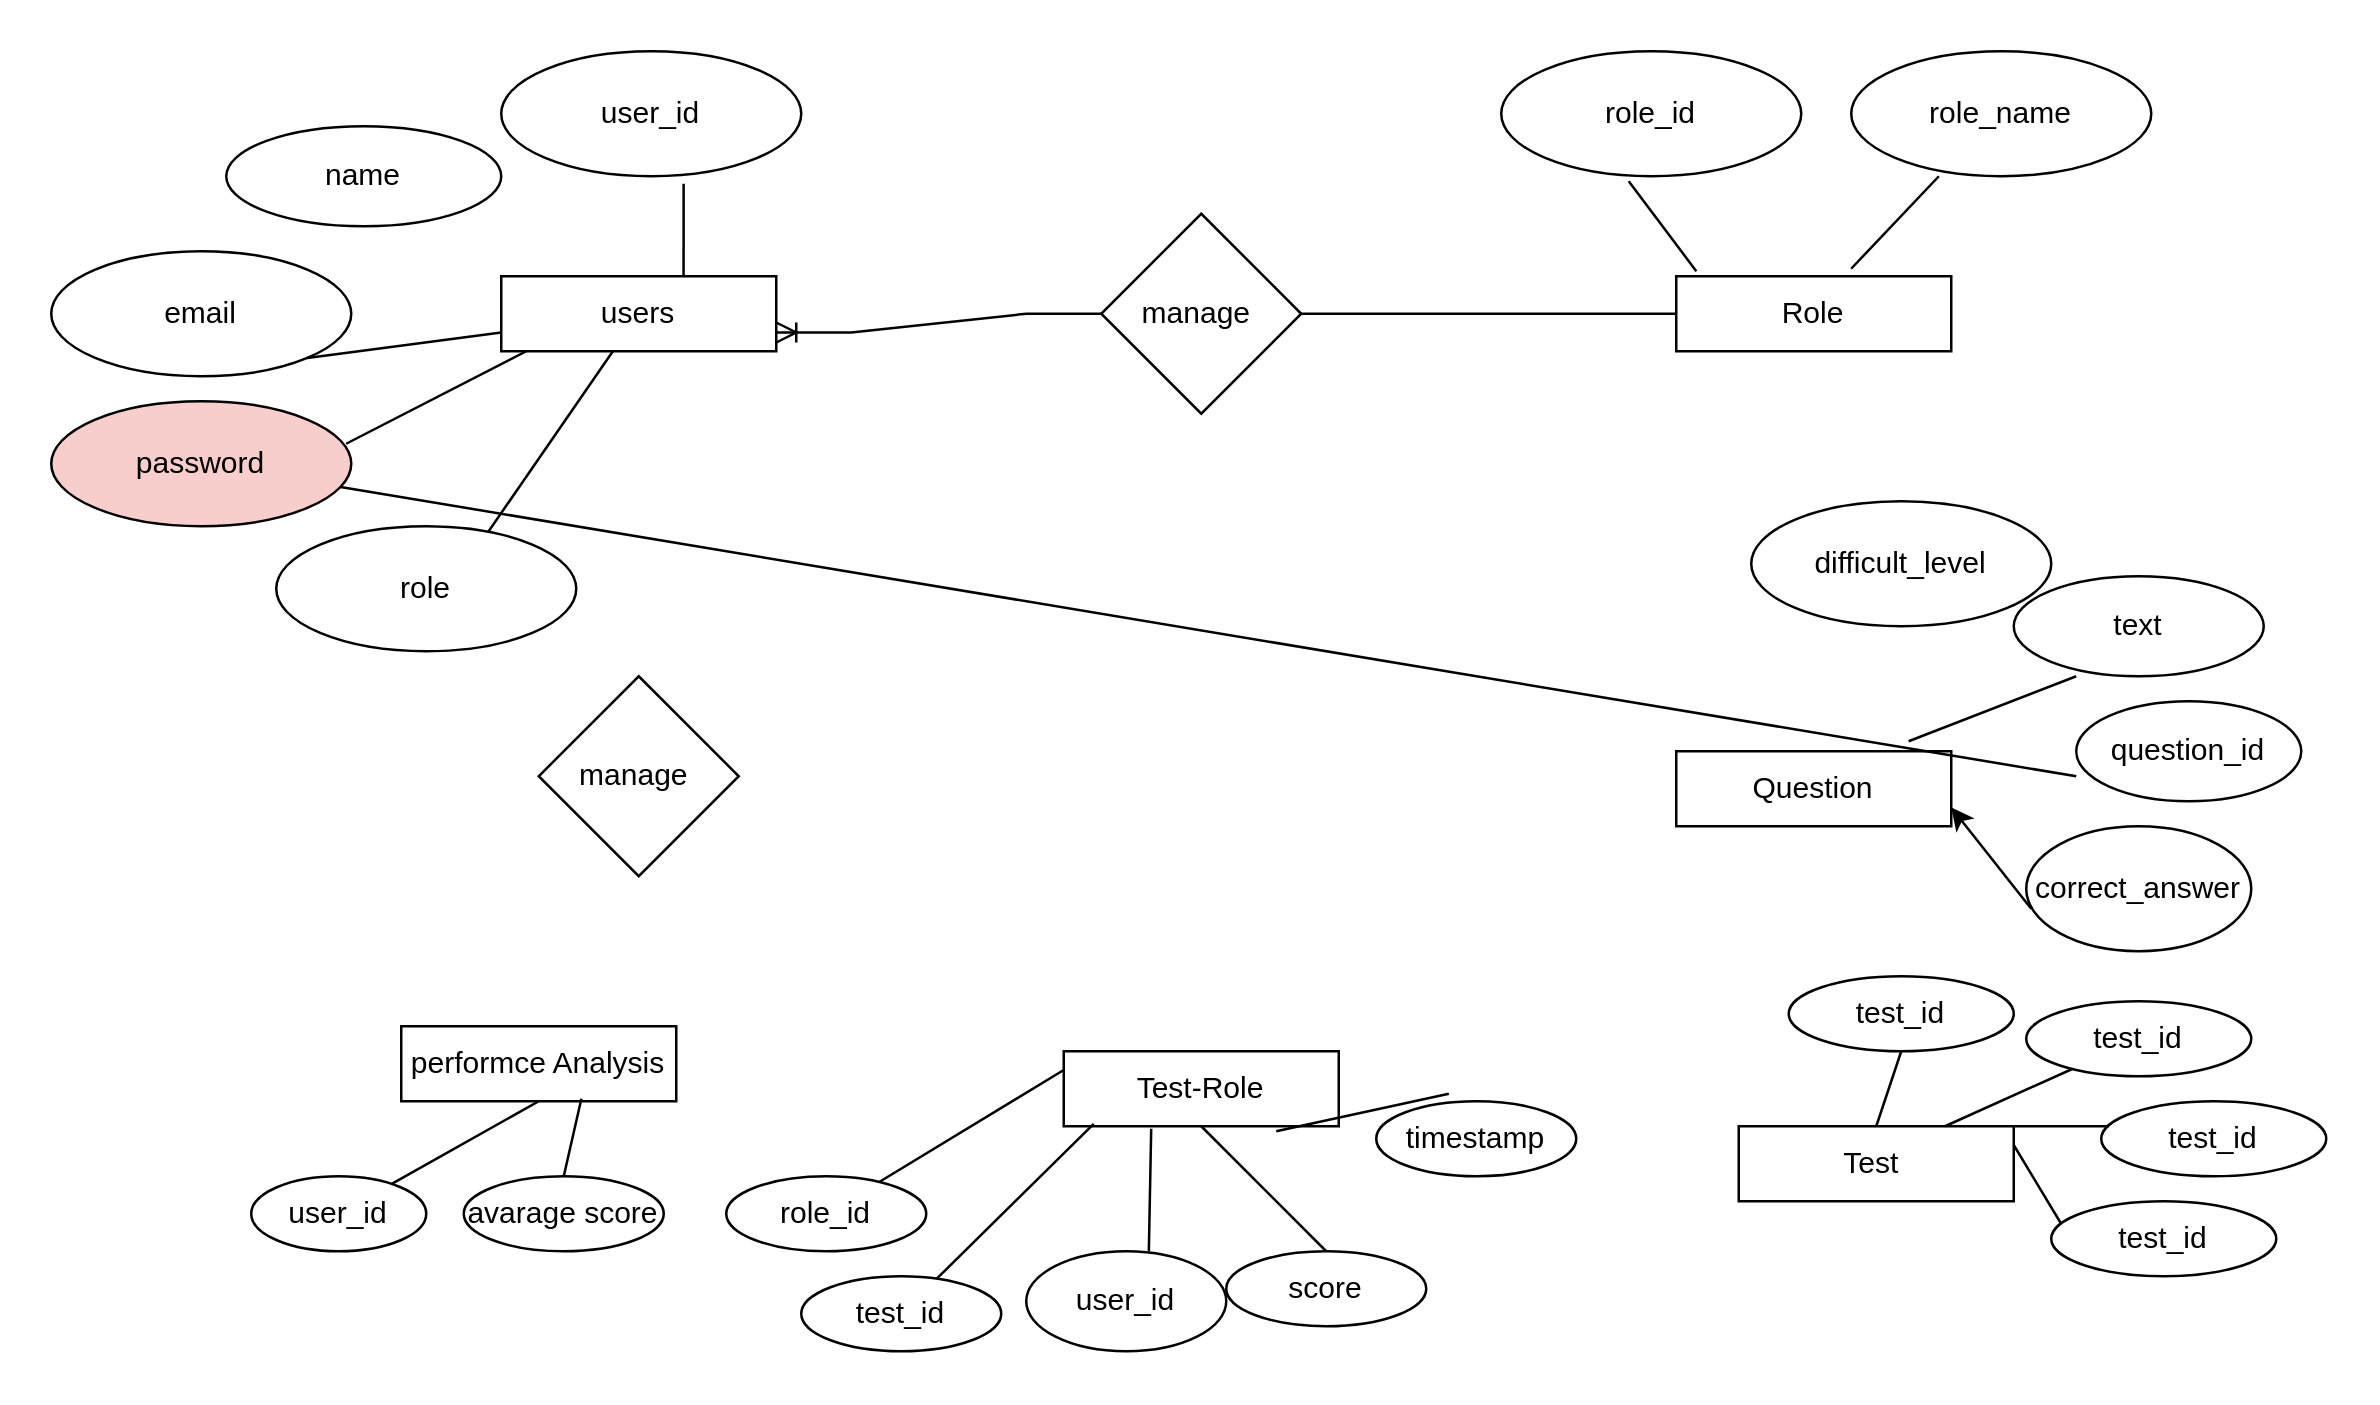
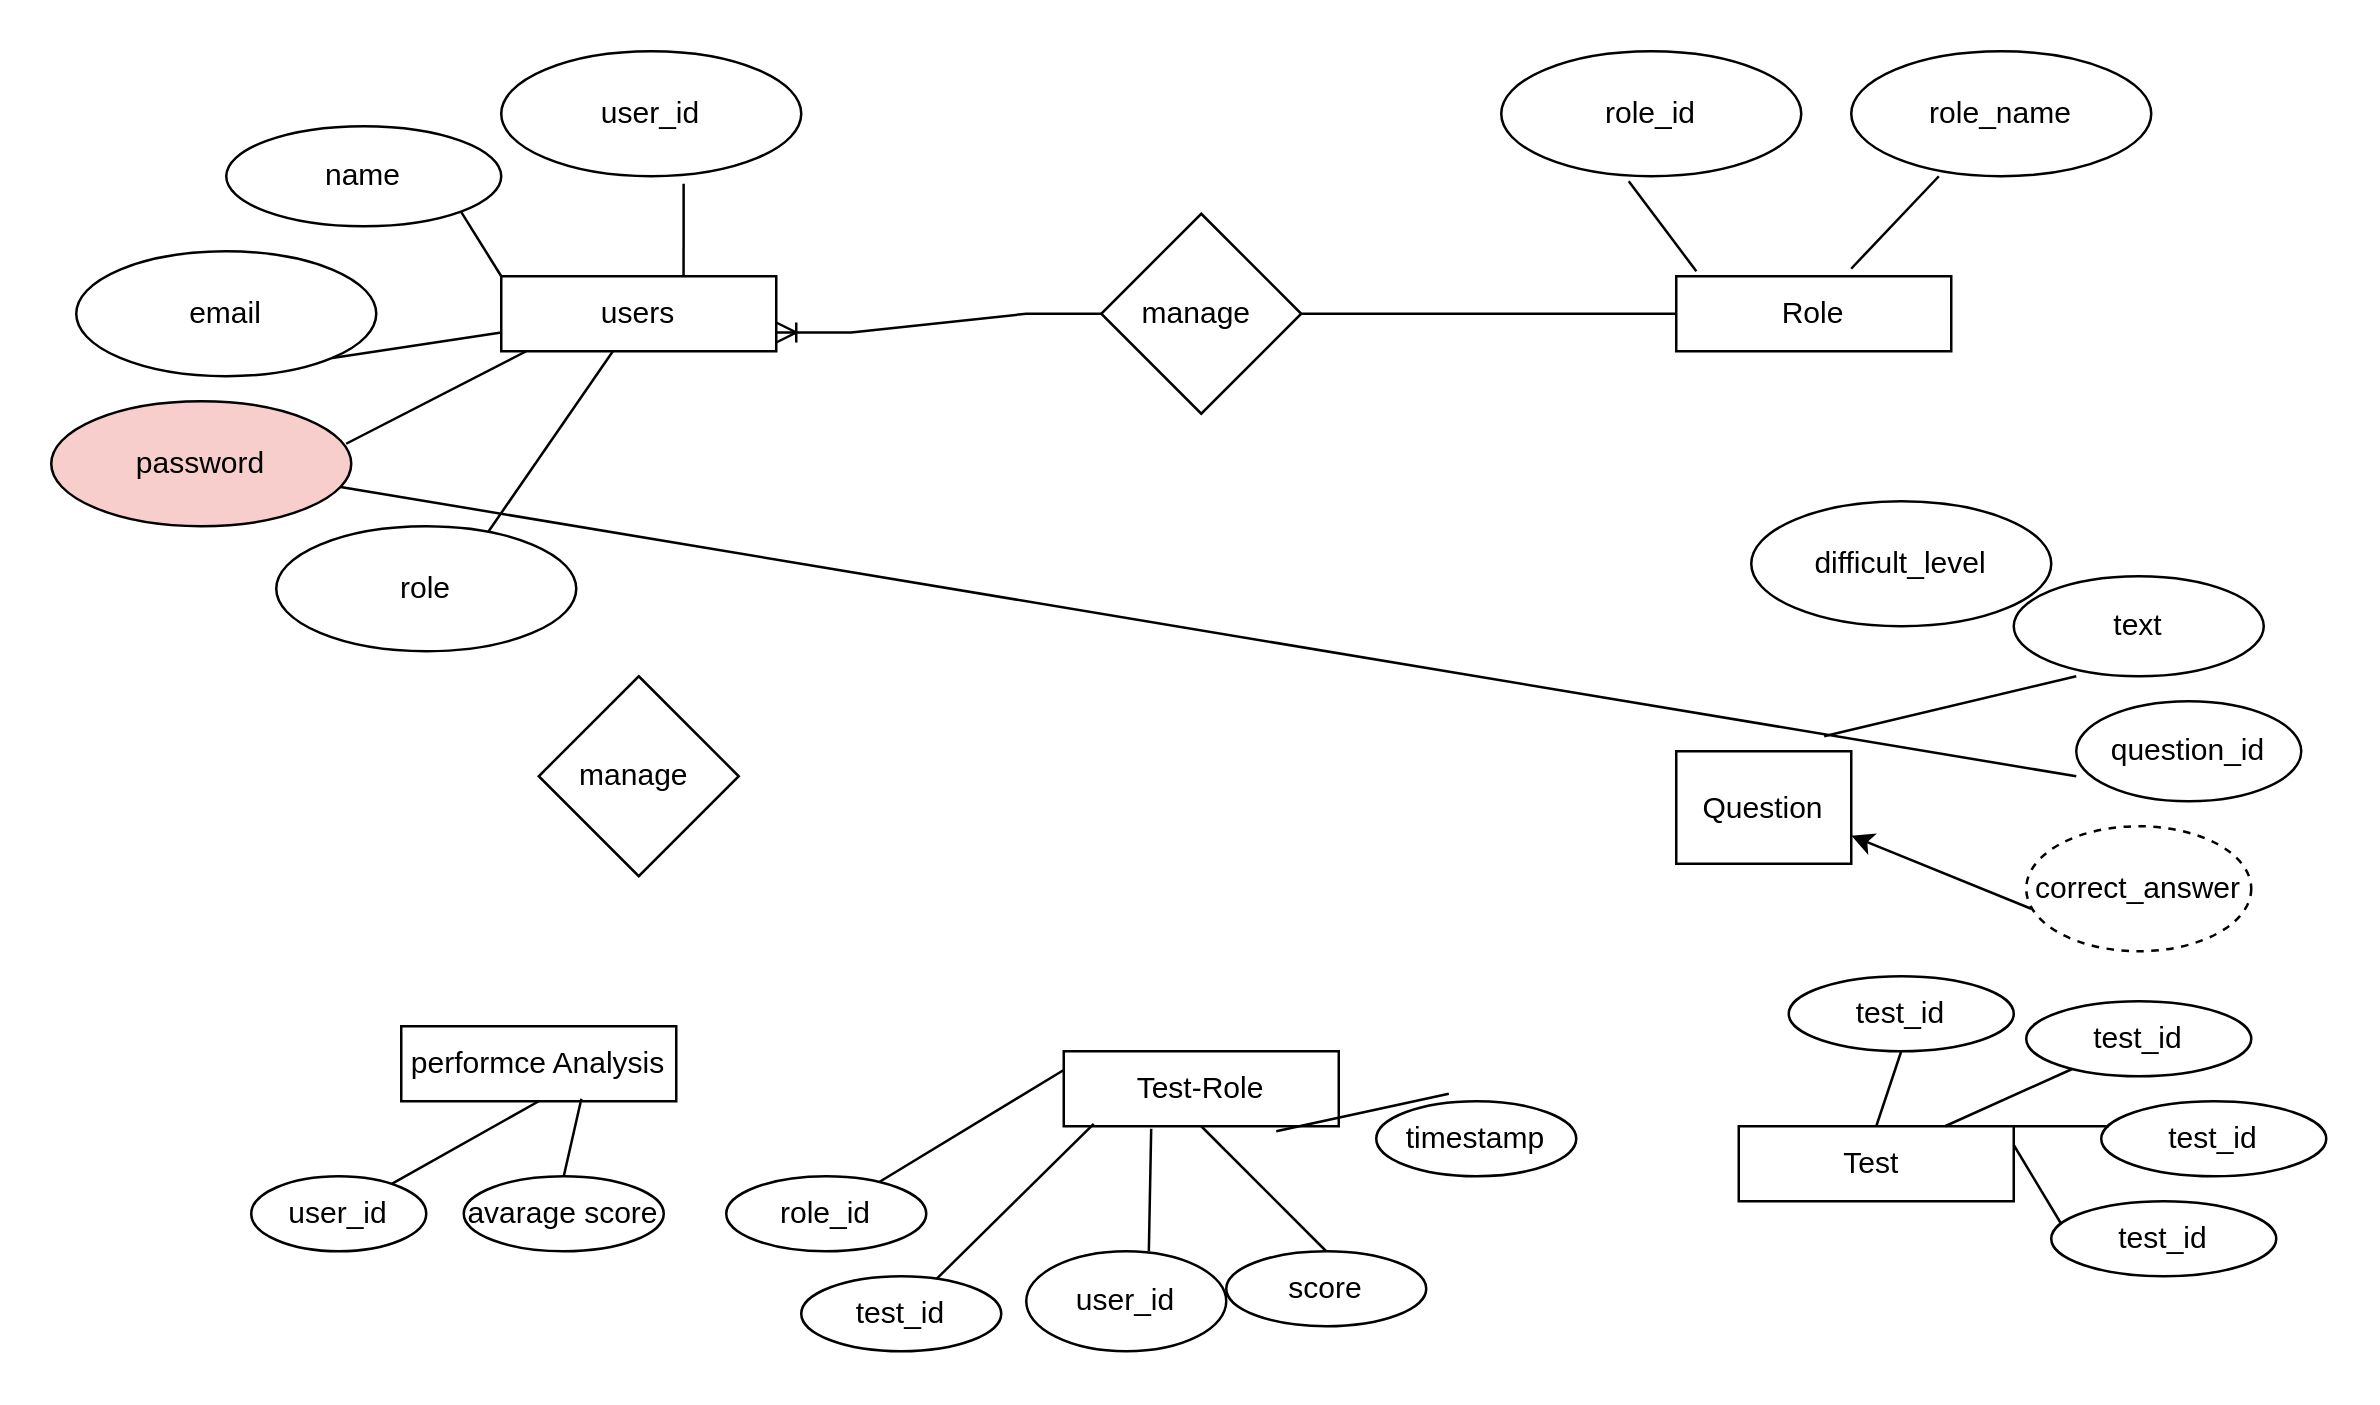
none -> (481, 244)
(201, 314) -> (226, 314)
(1814, 789) -> (1764, 808)
(2139, 889) -> (2139, 889)
